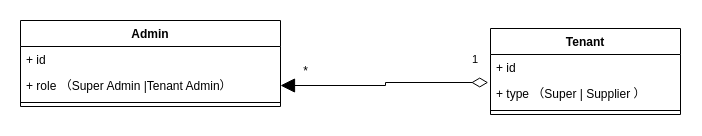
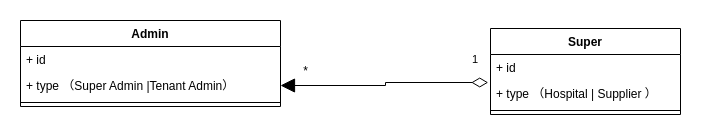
(586, 43) -> (586, 43)
(132, 87) -> (134, 87)
(577, 95) -> (584, 95)
